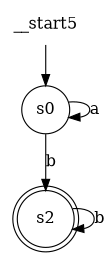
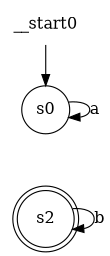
(46, 25) -> (46, 25)
(46, 157) -> none
